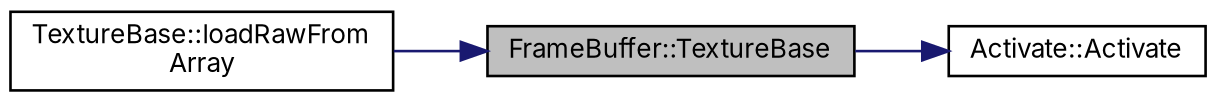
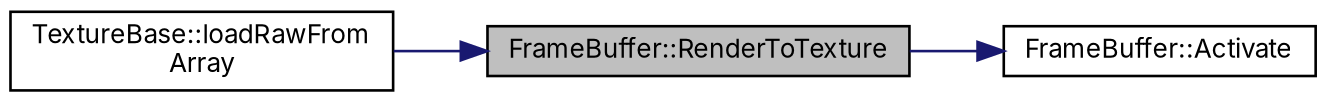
(671, 51) -> (698, 51)
(1077, 51) -> (1160, 51)
